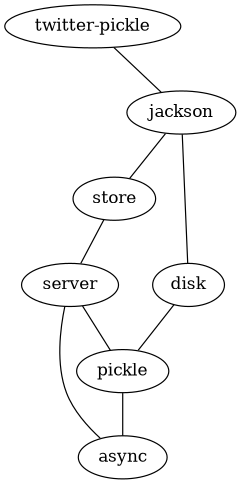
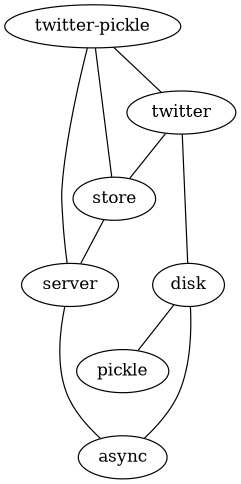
none -> (104, 113)
(181, 113) -> (181, 113)
(96, 328) -> (66, 155)
(123, 414) -> (184, 379)
